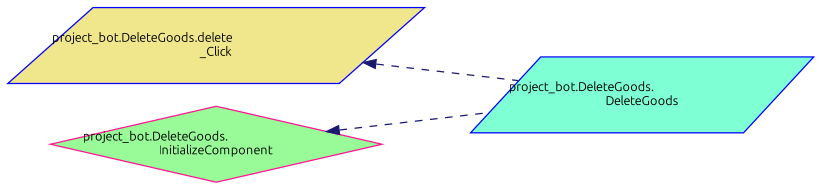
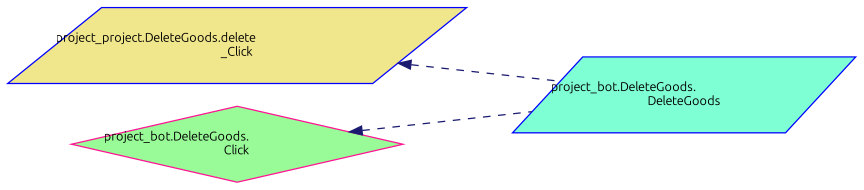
(216, 46) -> (237, 46)
(216, 144) -> (237, 144)
